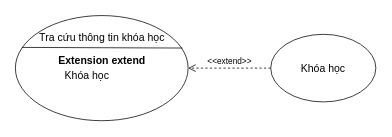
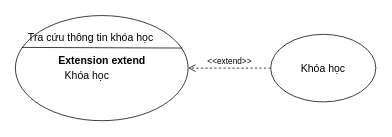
(102, 38) -> (90, 38)
